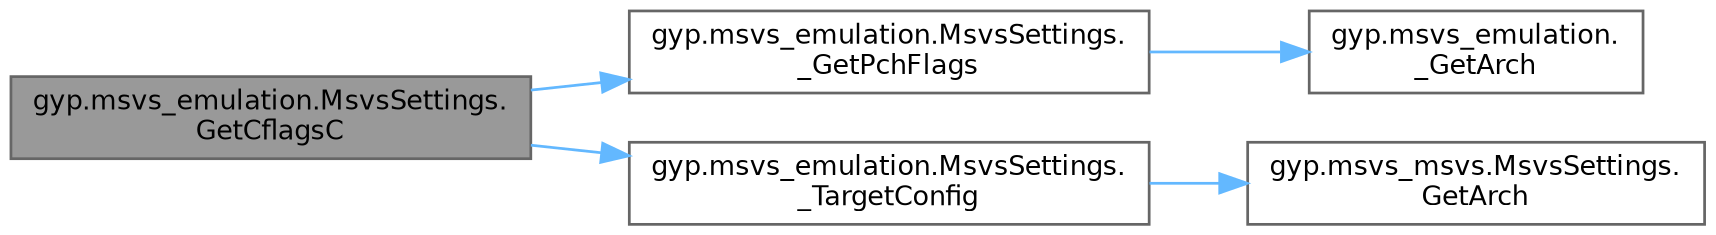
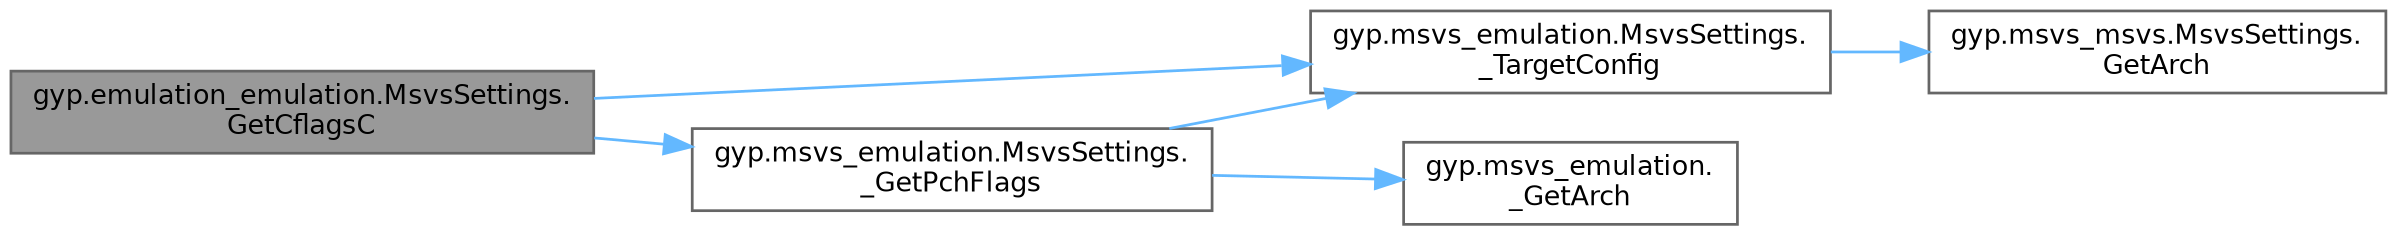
none -> (1248, 113)
(271, 118) -> (302, 112)
